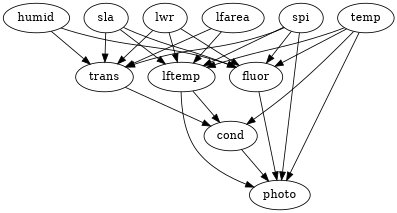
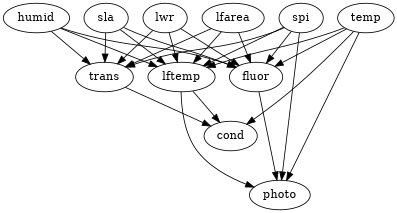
none -> (98, 43)
none -> (243, 44)
(252, 162) -> none
